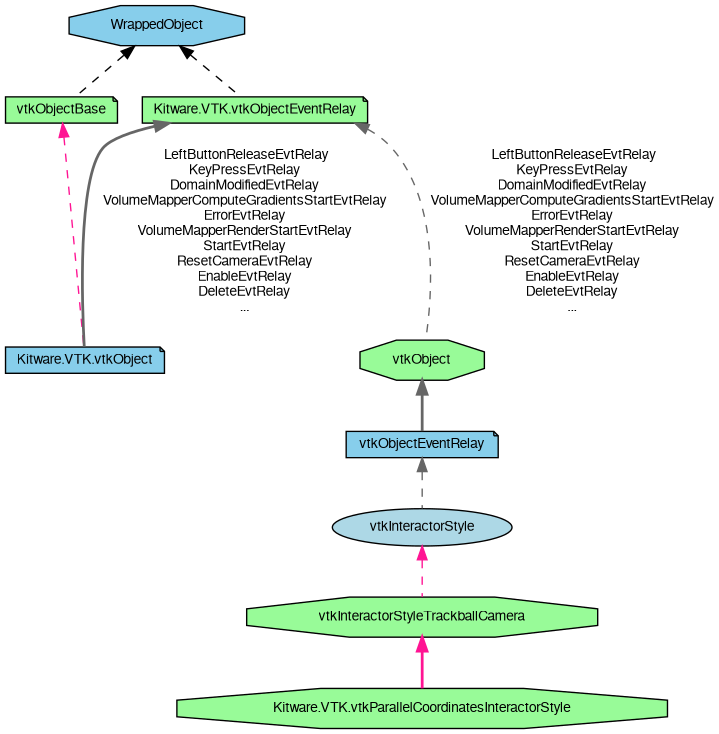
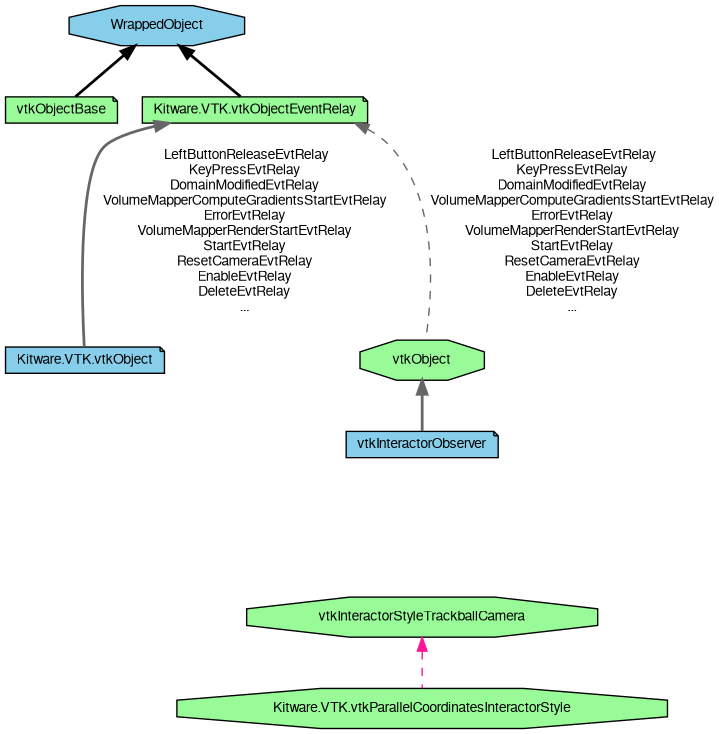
(100, 76) -> (100, 76)
(215, 76) -> (215, 76)
(74, 242) -> none
(422, 445) -> (422, 445)
(422, 527) -> none
(422, 670) -> (422, 670)
